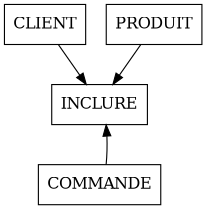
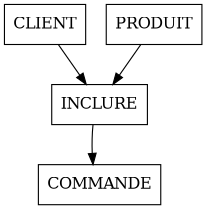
(107, 150) -> (92, 139)
